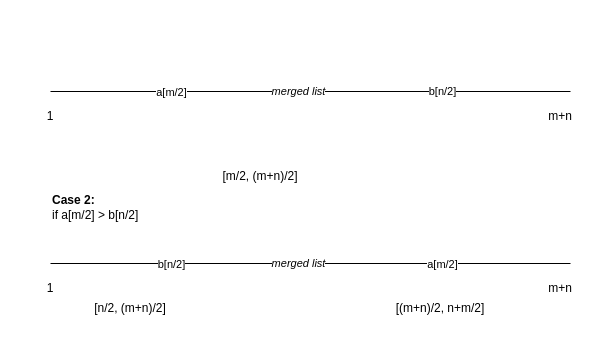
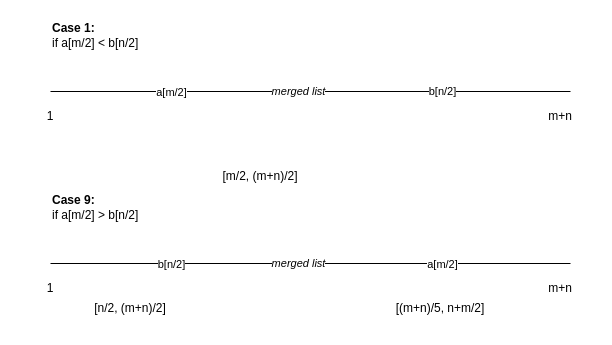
none -> (111, 36)
(107, 208) -> (107, 208)
(441, 309) -> (441, 309)
